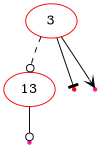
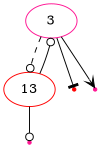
(51, 21) -> (51, 21)
none -> (45, 60)
